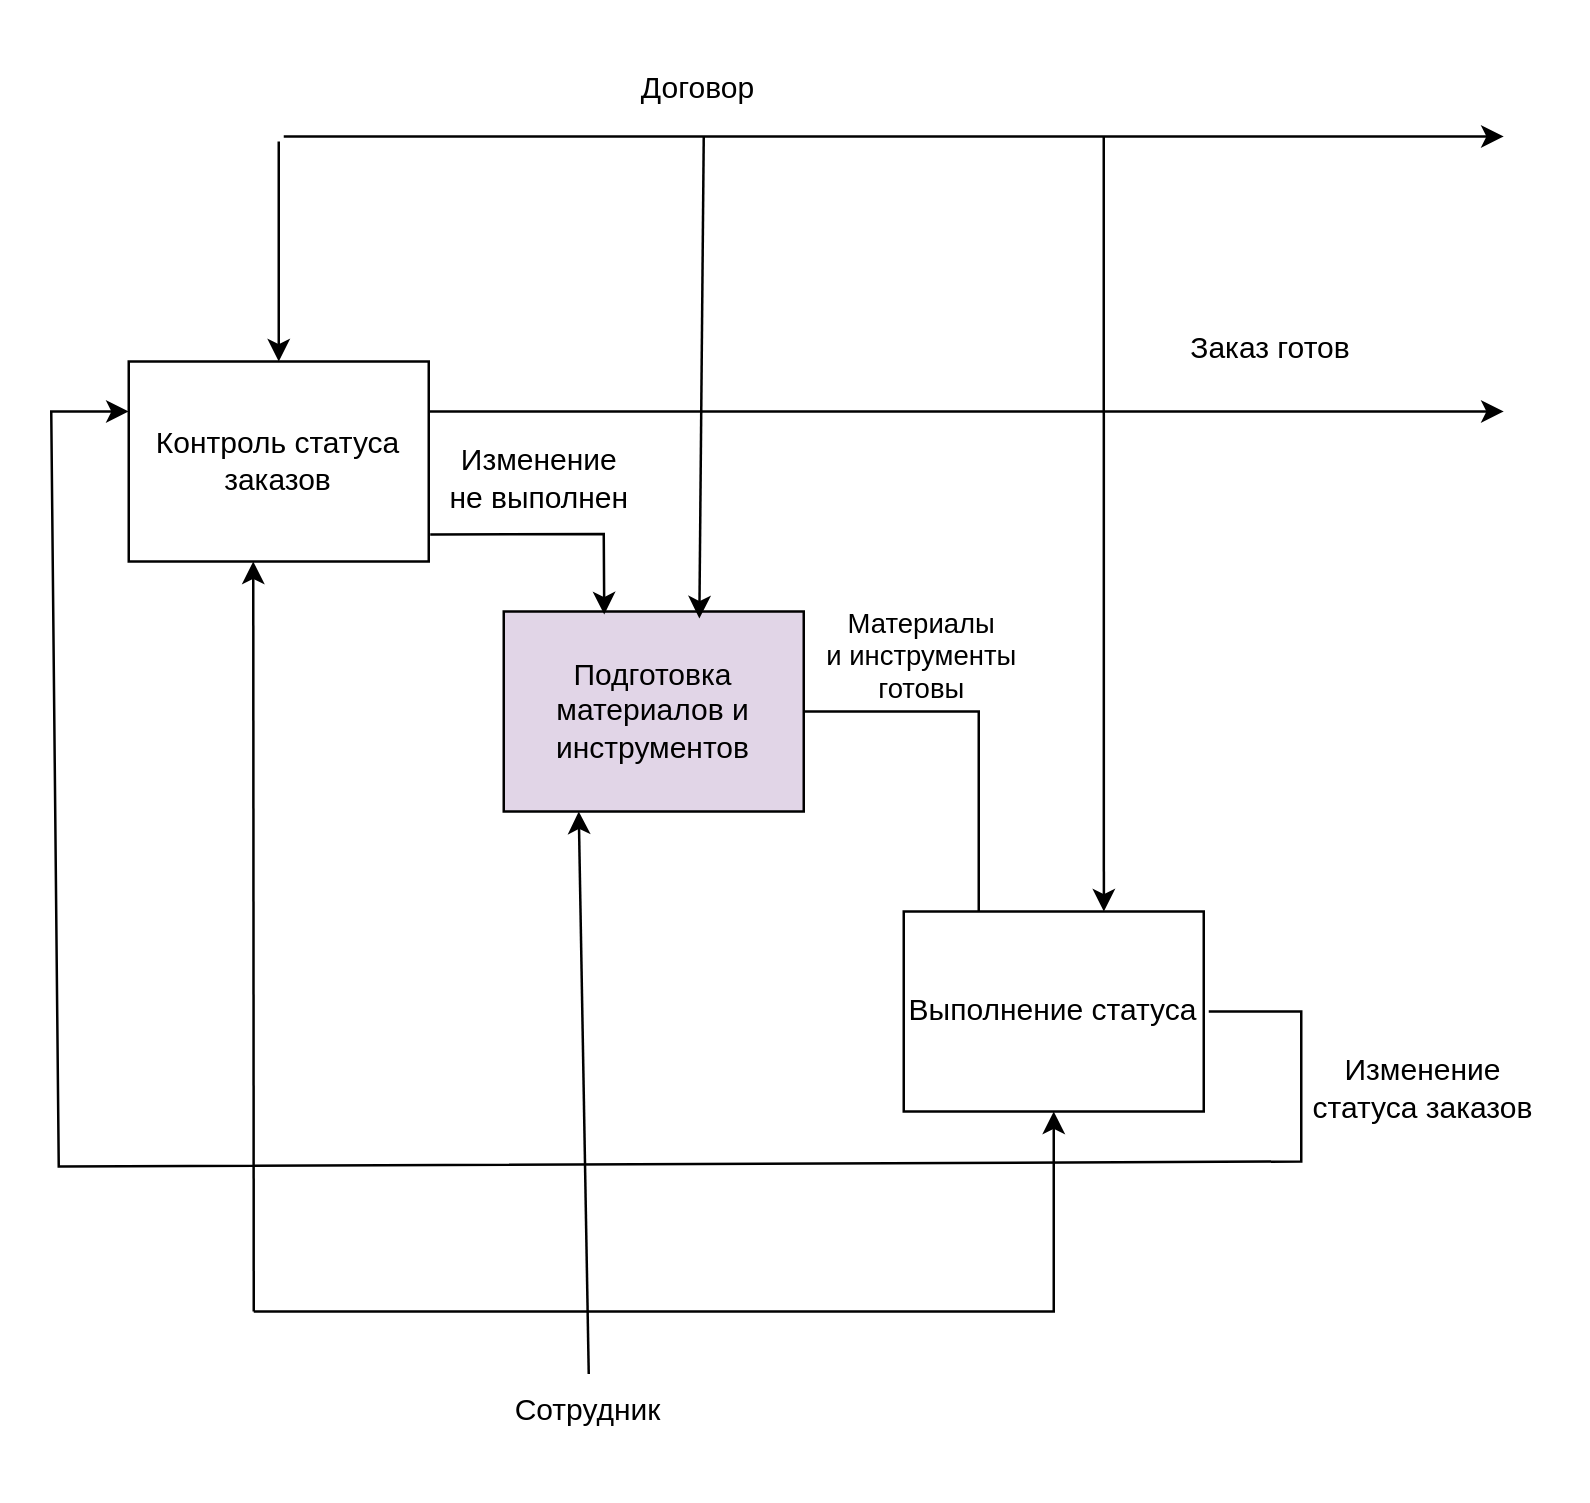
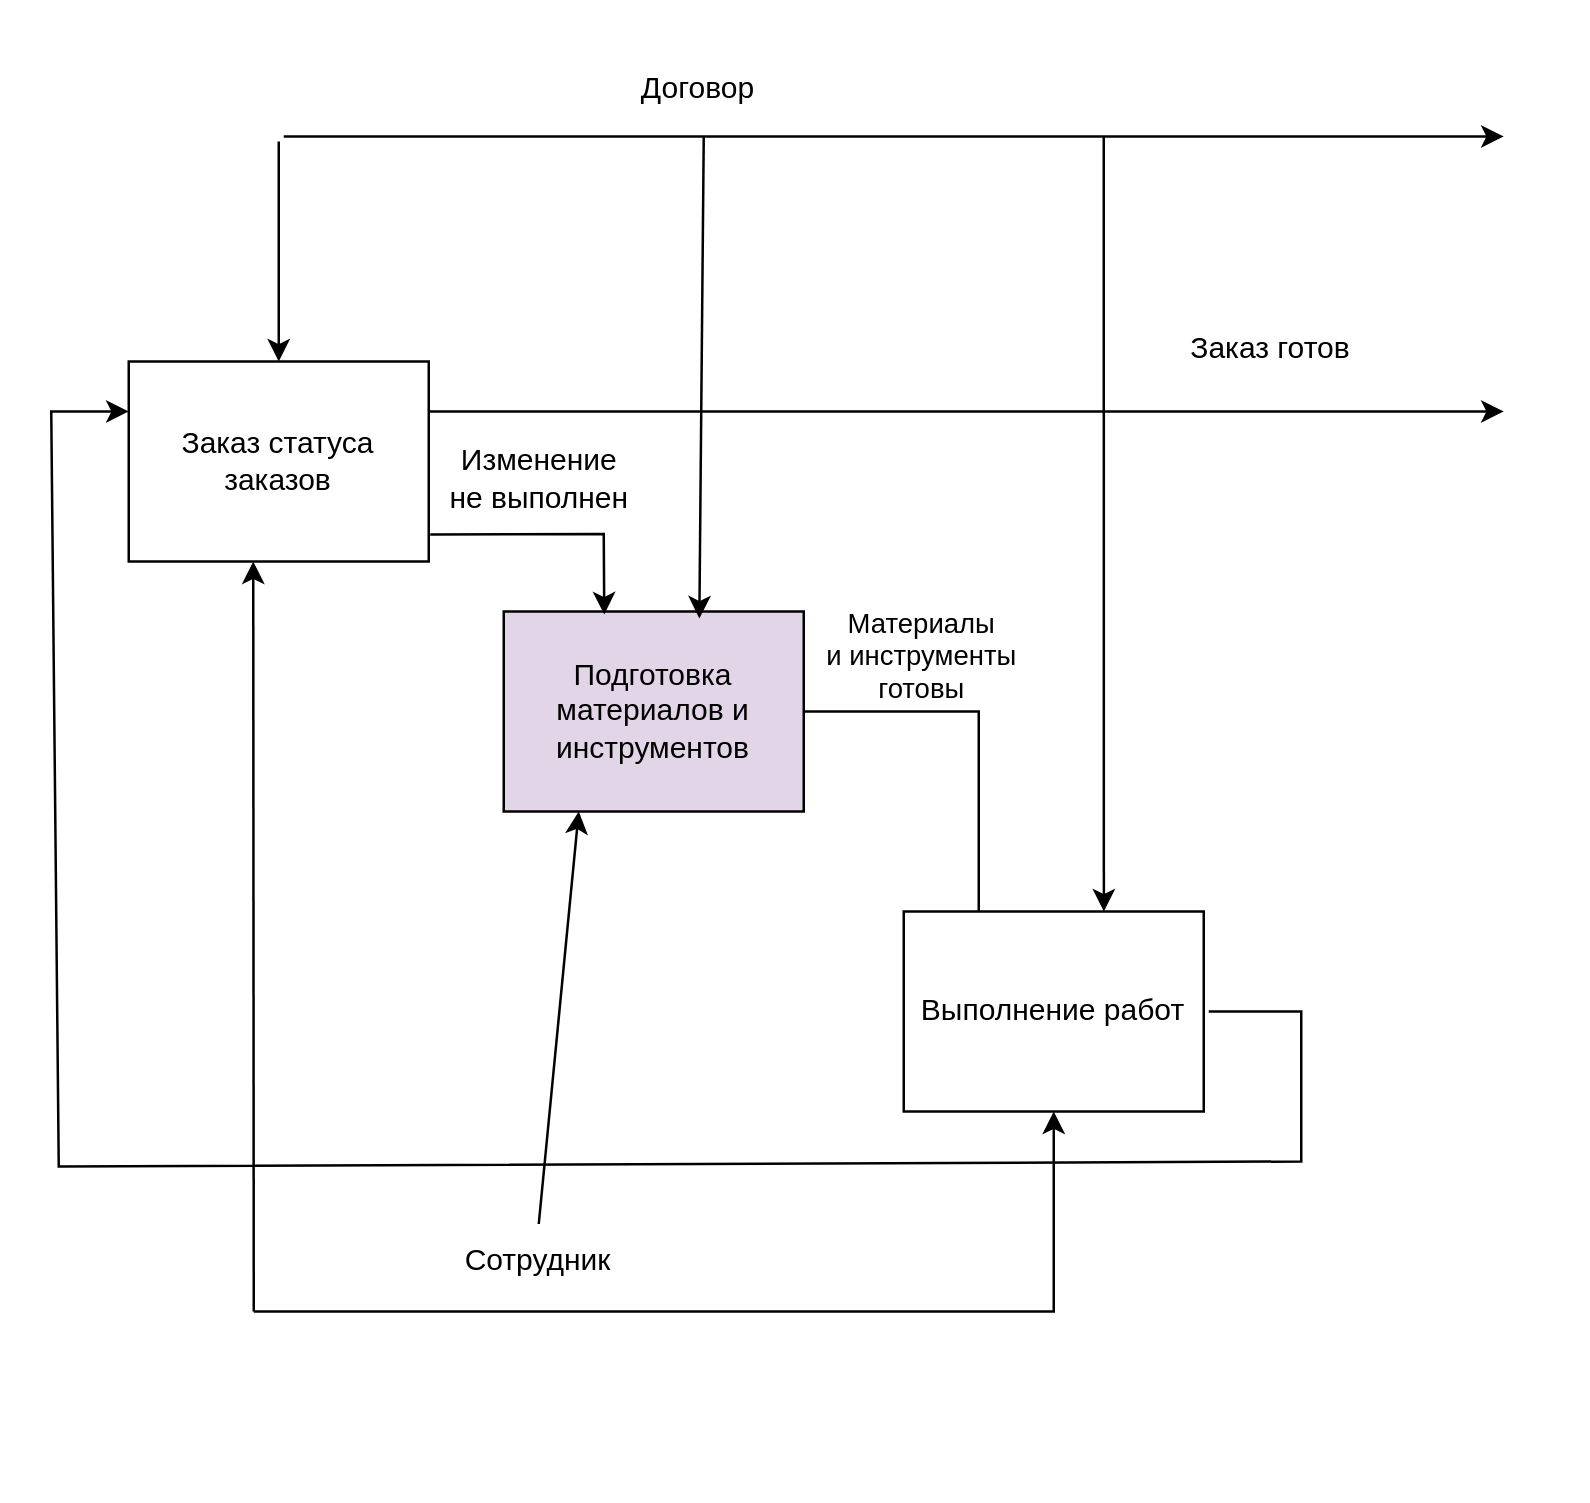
(279, 461) -> (279, 461)
(1054, 1011) -> (1054, 1011)
(1424, 1089) -> none
(589, 1411) -> (539, 1261)
